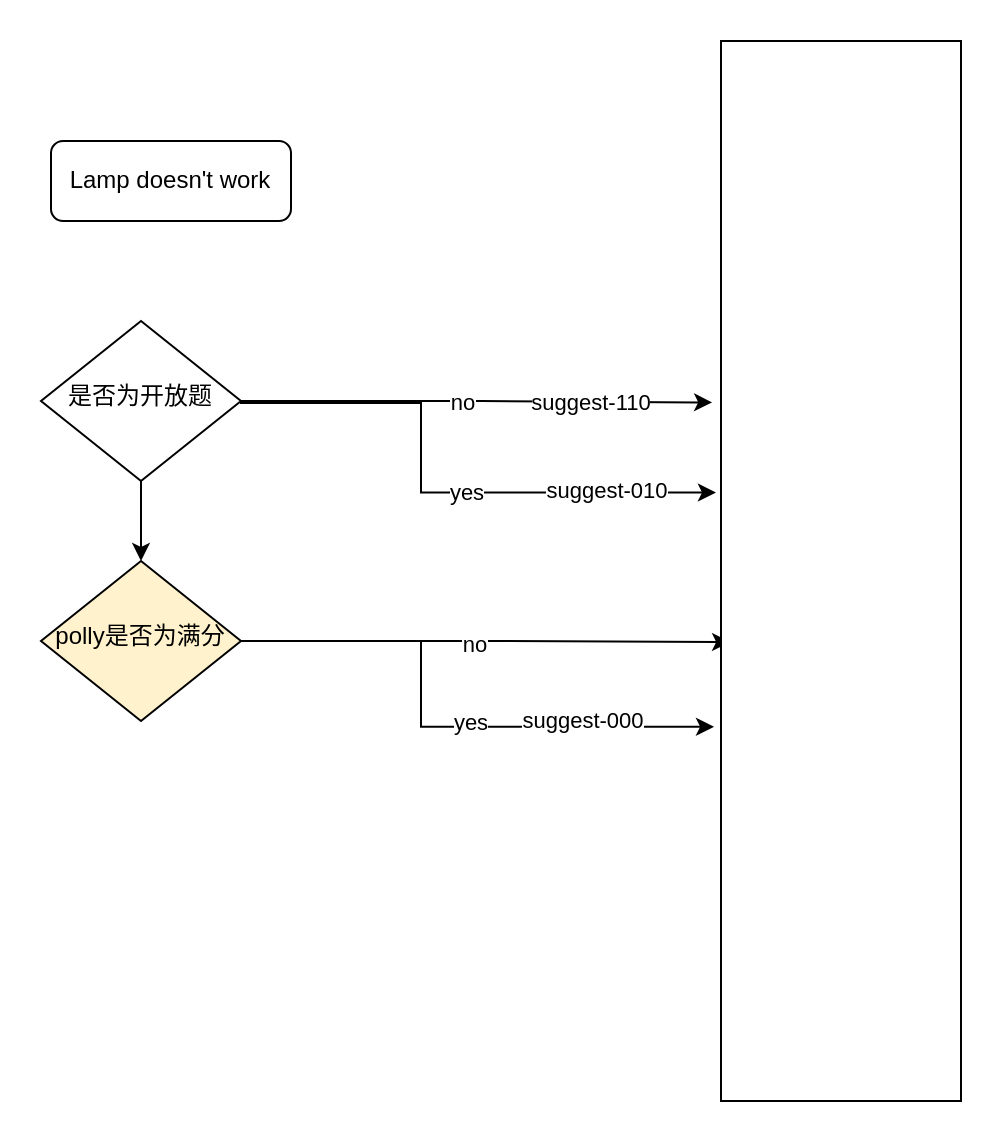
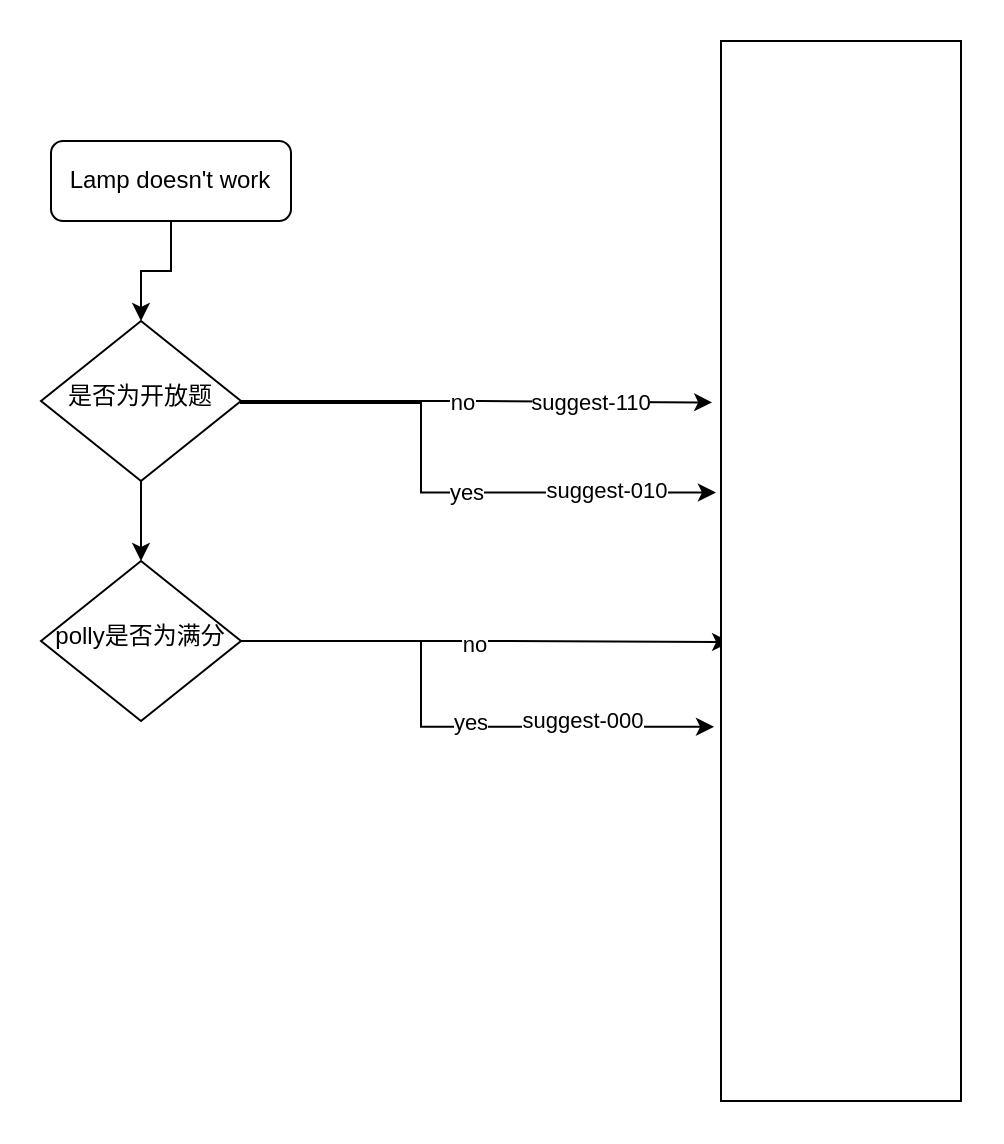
none -> (163, 271)
(141, 641) -> (141, 641)
